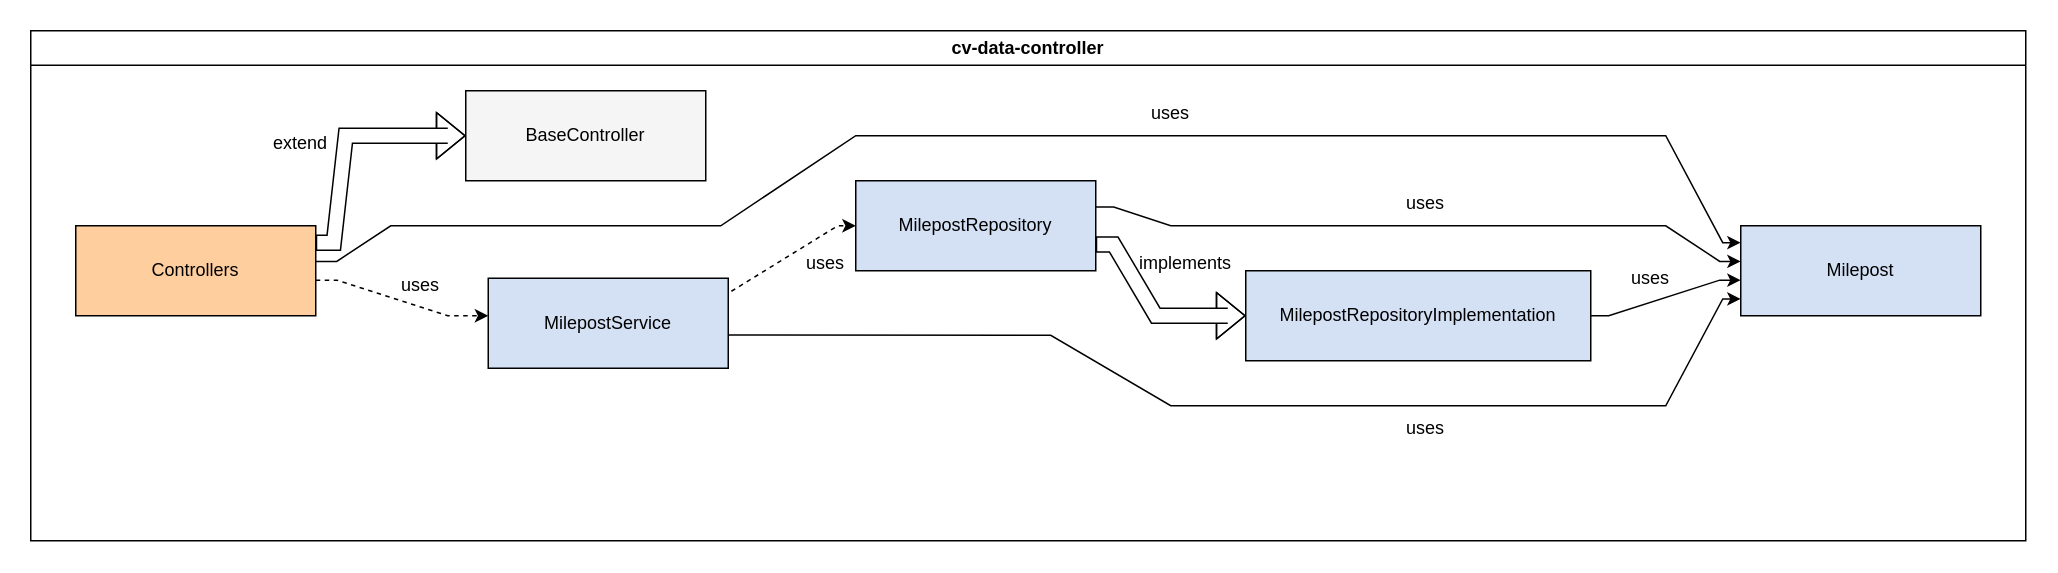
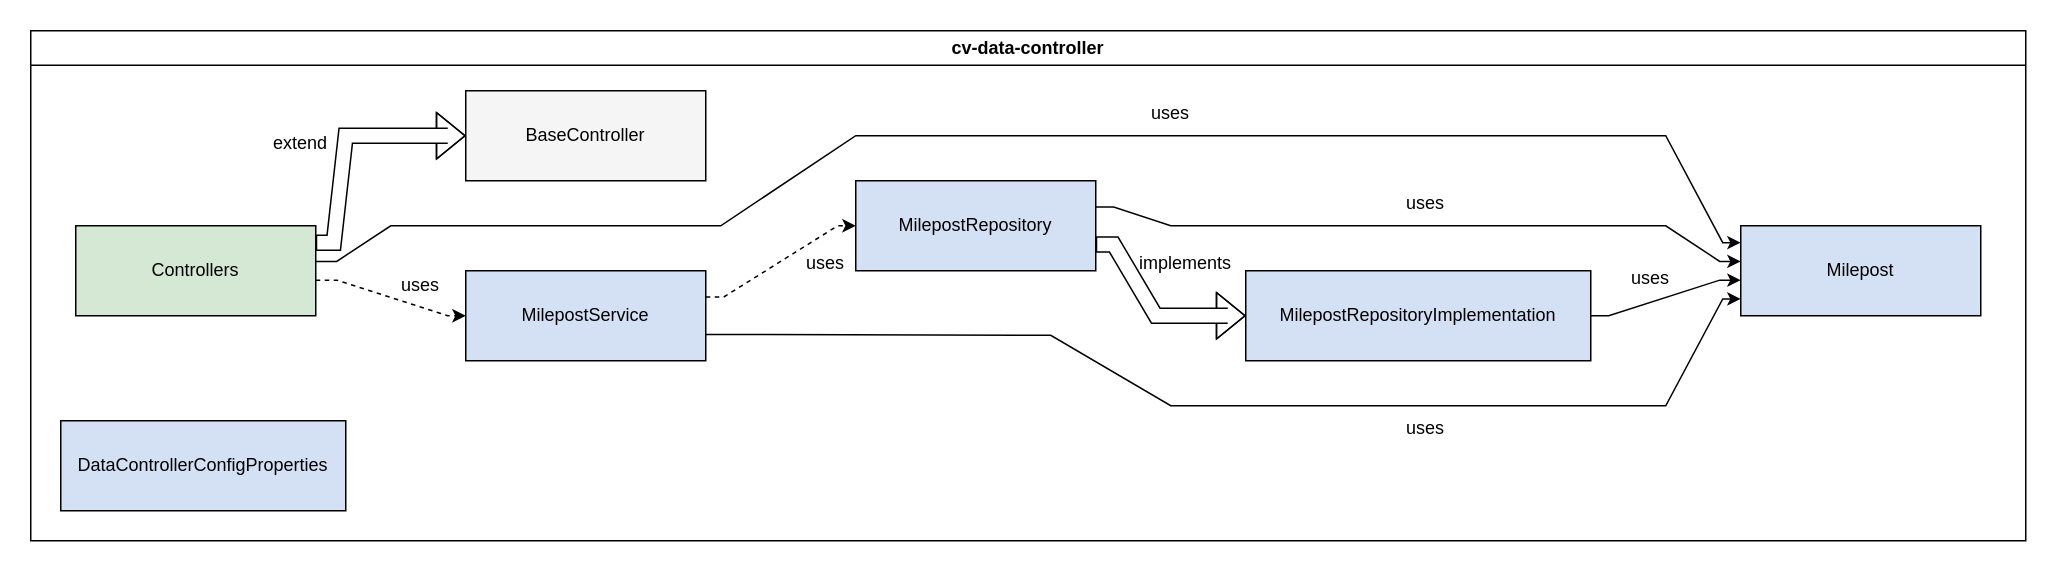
(196, 271) -> (196, 271)
(608, 323) -> (586, 316)
none -> (203, 466)
